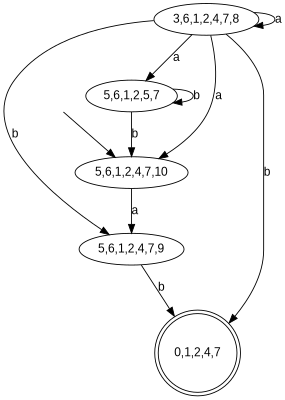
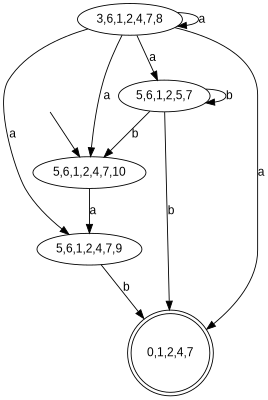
(15, 134) -> (13, 134)
(267, 173) -> (261, 173)
none -> (167, 206)
